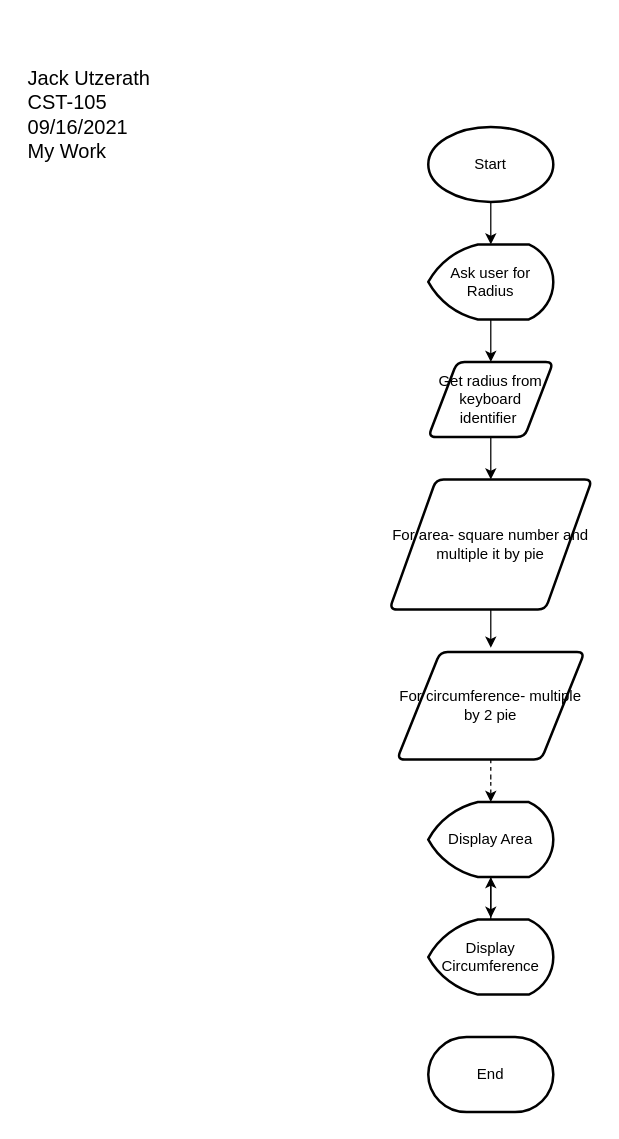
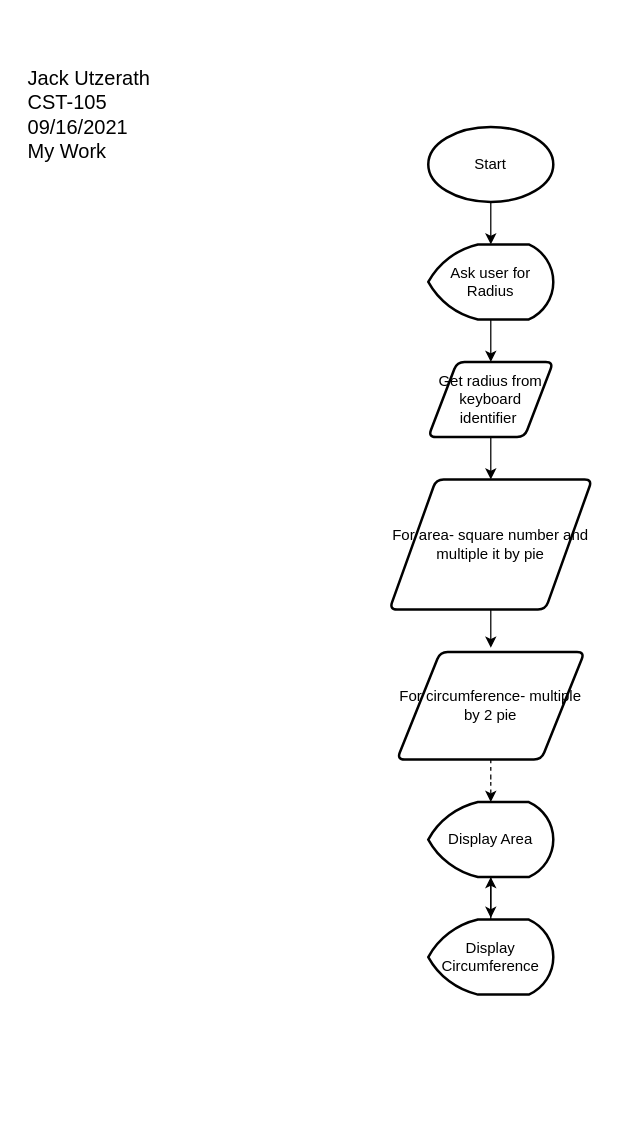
(491, 1074) -> none
